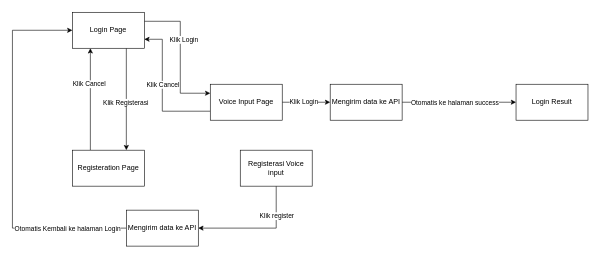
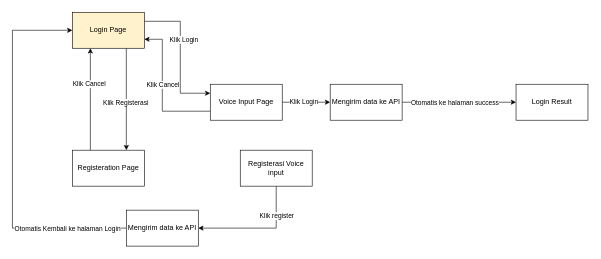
(108, 30) -> (108, 30)
